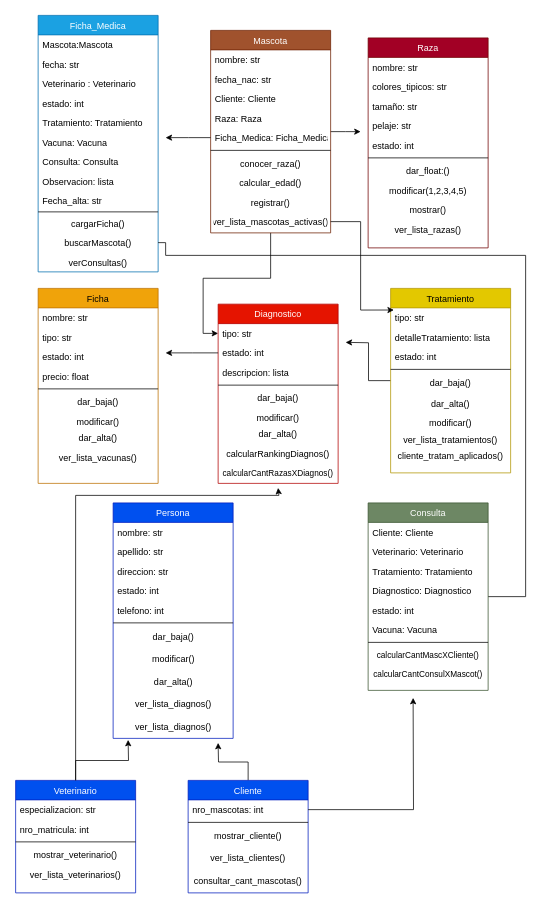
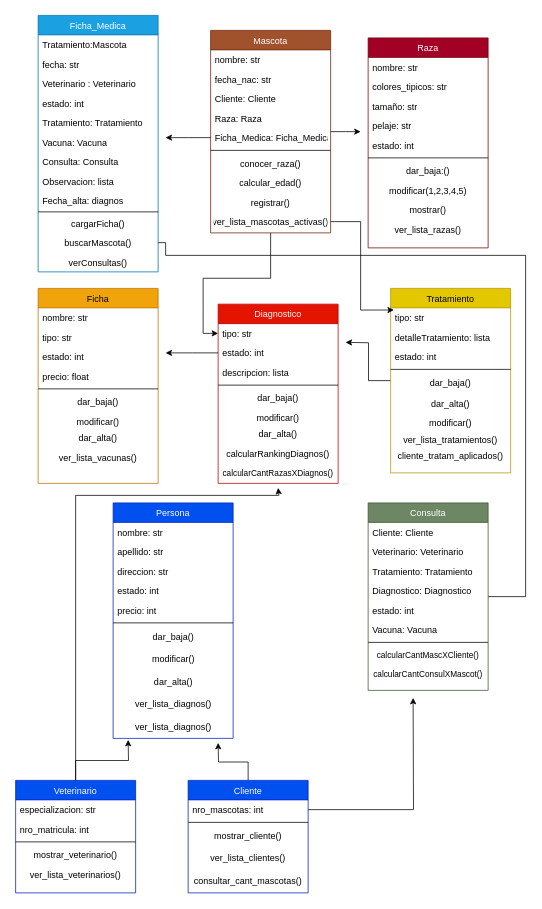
(79, 45) -> (88, 45)
(428, 171) -> (428, 171)
(76, 201) -> (85, 201)
(145, 611) -> (140, 611)
